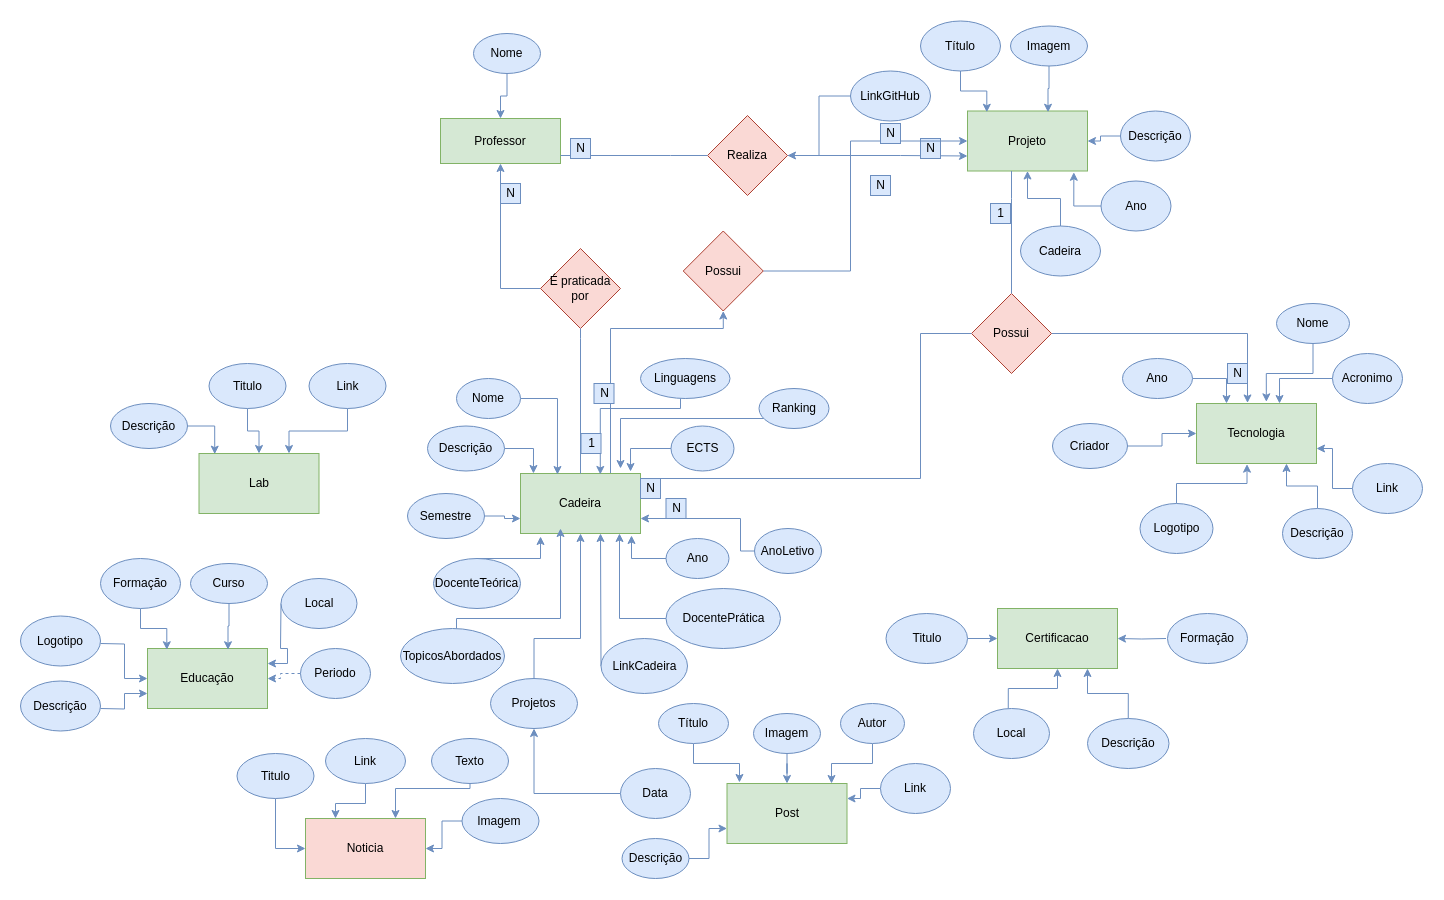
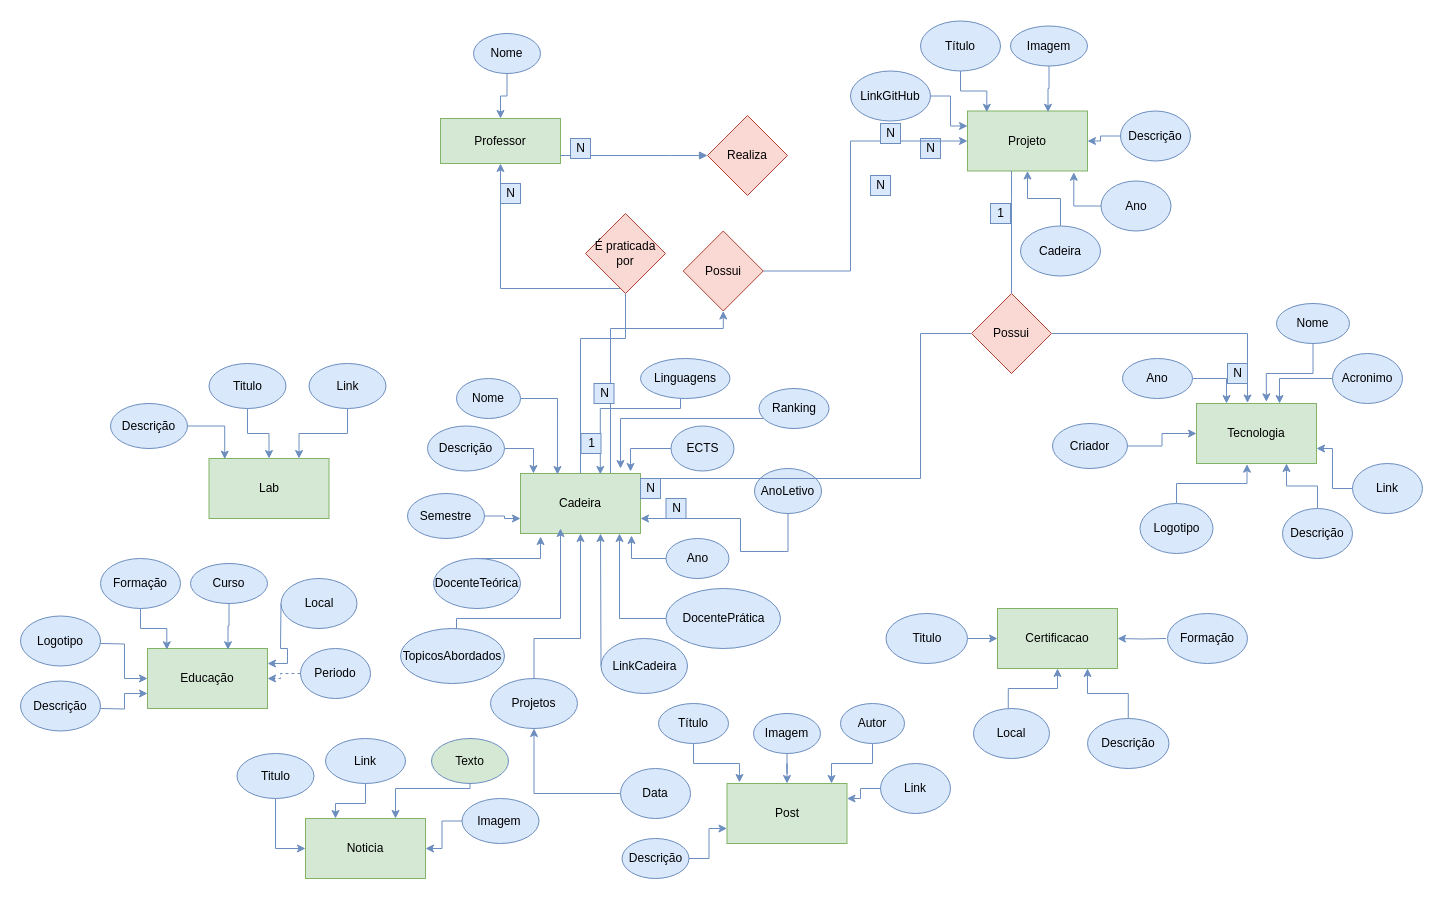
(819, 109) -> (951, 106)
(702, 156) -> (698, 156)
(870, 156) -> none
(581, 289) -> (626, 254)
(259, 484) -> (269, 489)
(788, 551) -> (788, 491)
(470, 761) -> (470, 761)
(366, 849) -> (366, 849)
